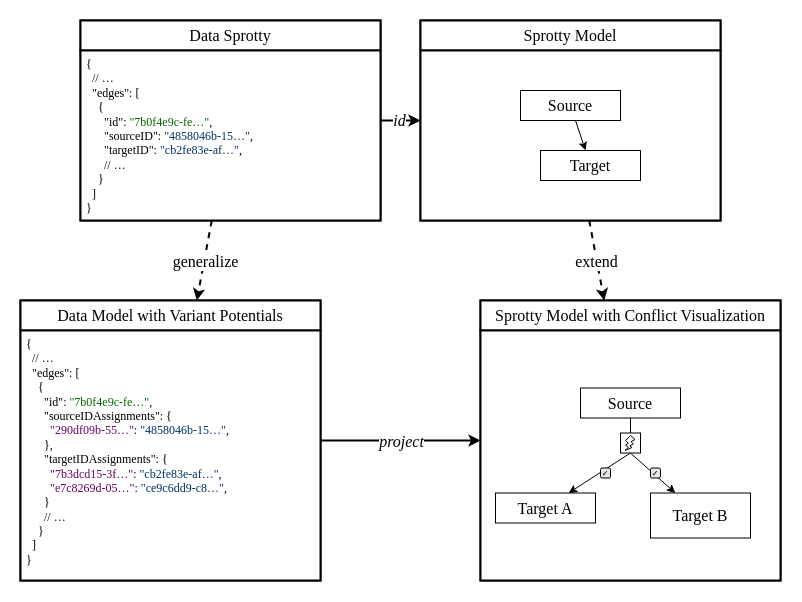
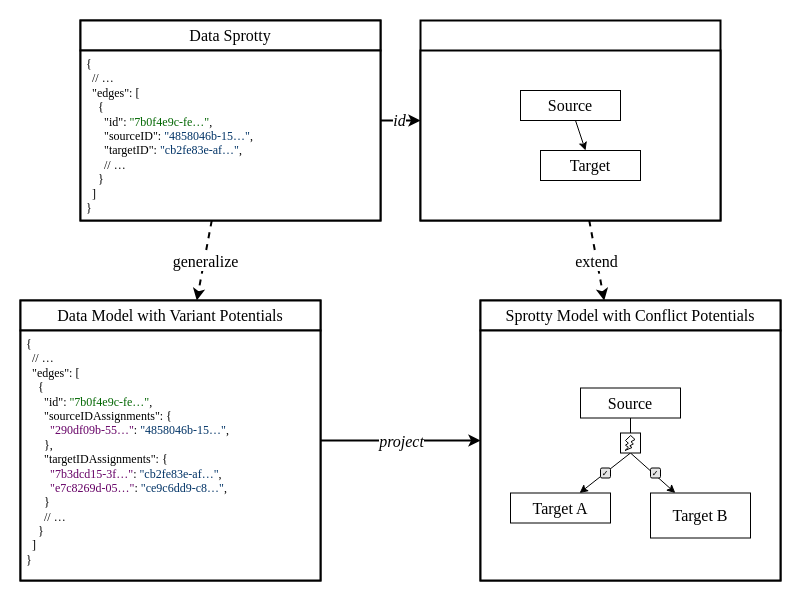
(571, 36) -> none
(631, 316) -> (631, 316)
(546, 508) -> (561, 508)
